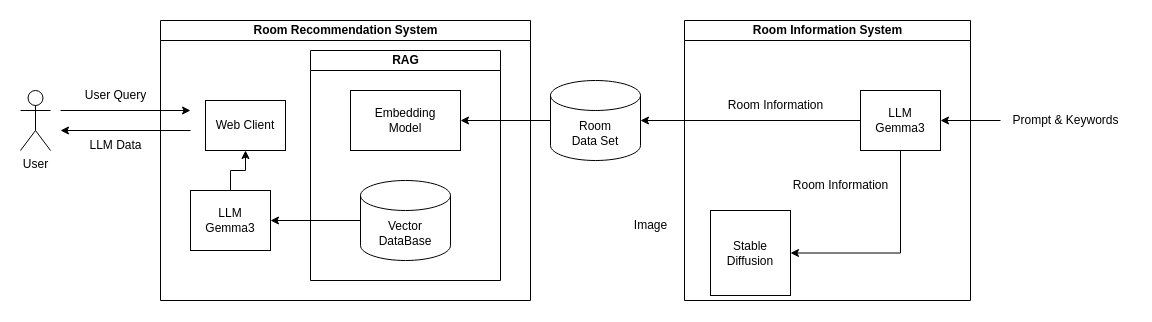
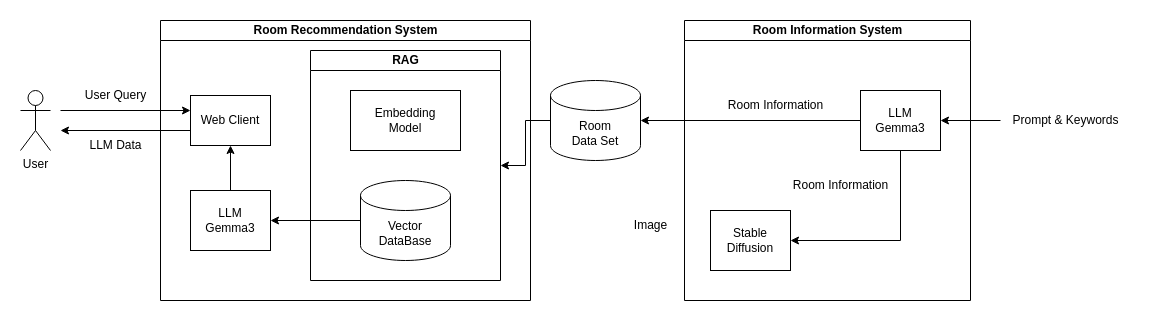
(497, 121) -> (526, 152)
(246, 126) -> (231, 121)
(751, 253) -> (751, 241)
